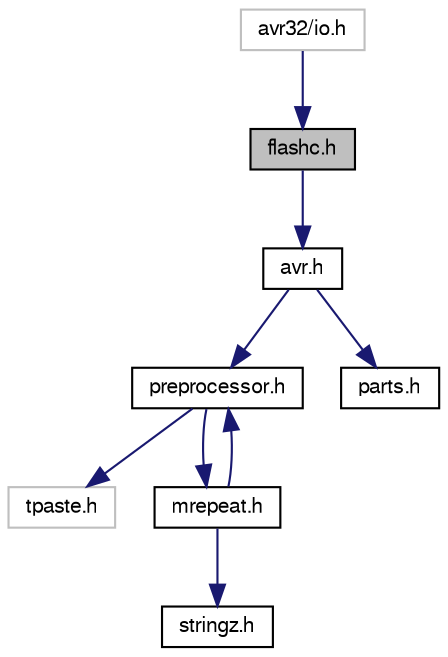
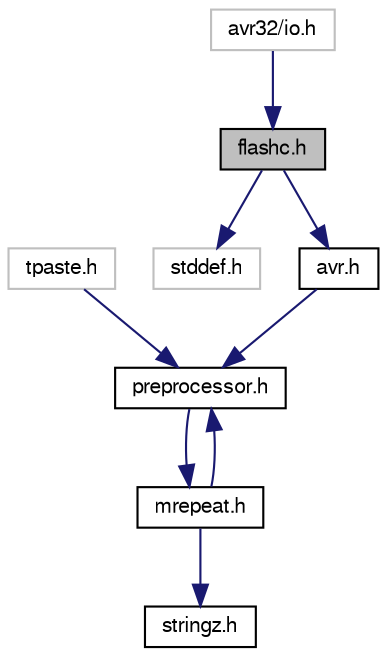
none -> (207, 269)
(390, 388) -> none
(148, 441) -> (123, 321)
